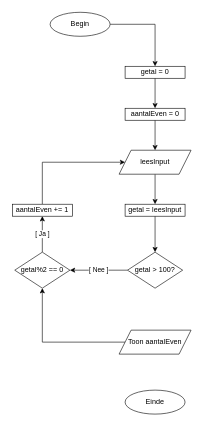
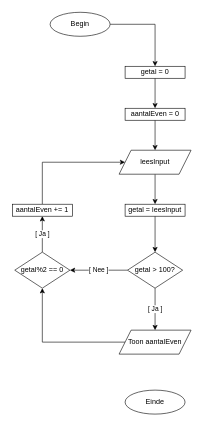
none -> (155, 308)
